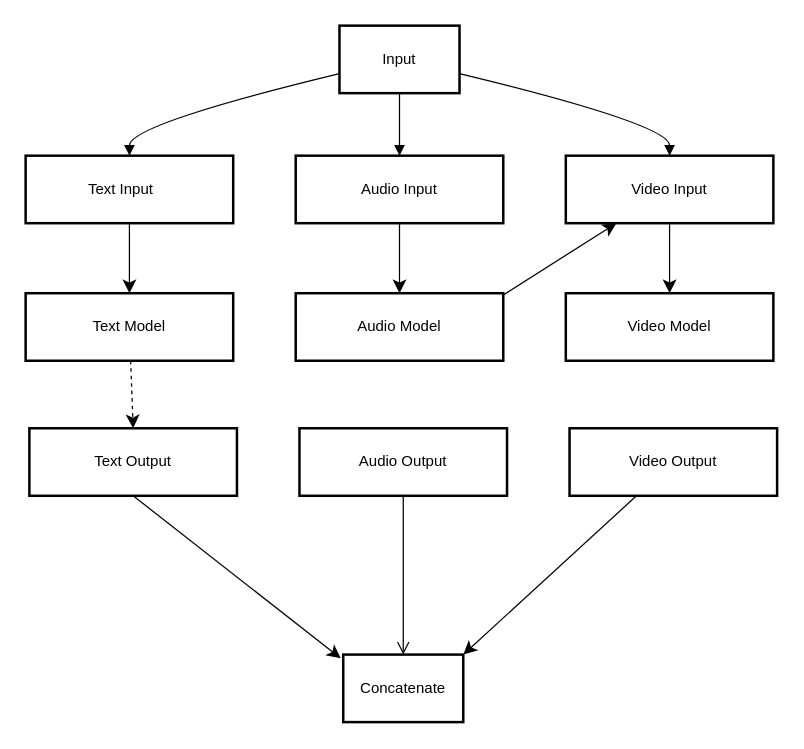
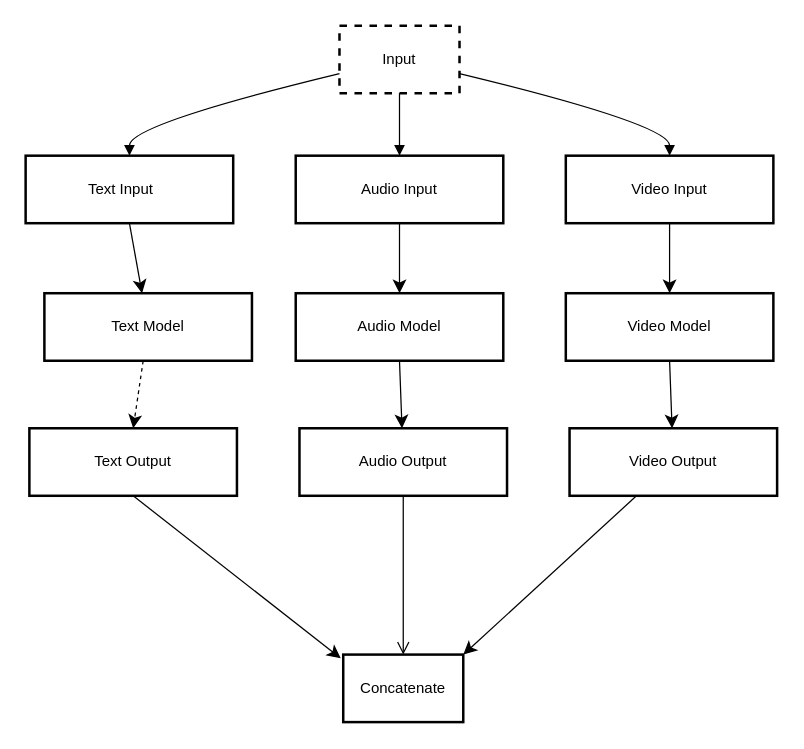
(399, 59) -> (399, 59)
(555, 262) -> (400, 389)
(129, 327) -> (148, 327)
none -> (670, 389)
